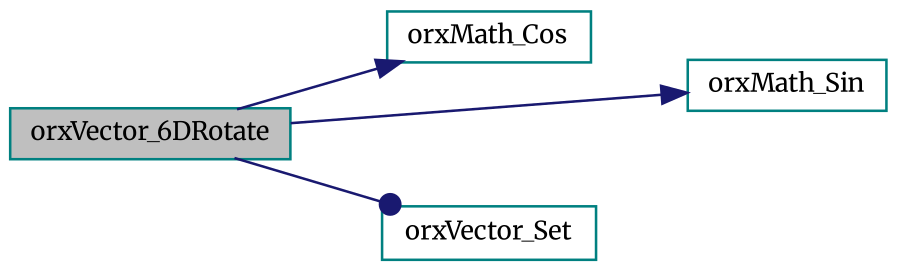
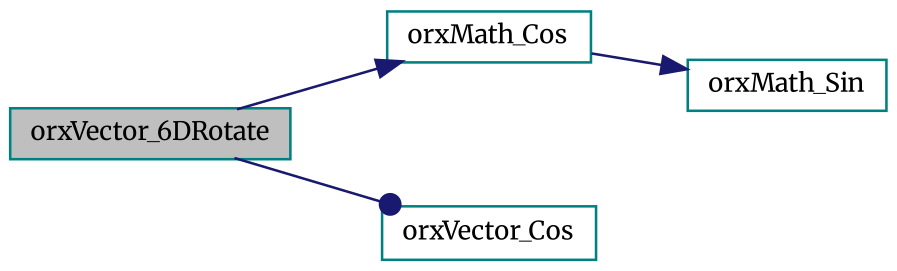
(476, 109) -> (626, 59)
(489, 233) -> (489, 233)
